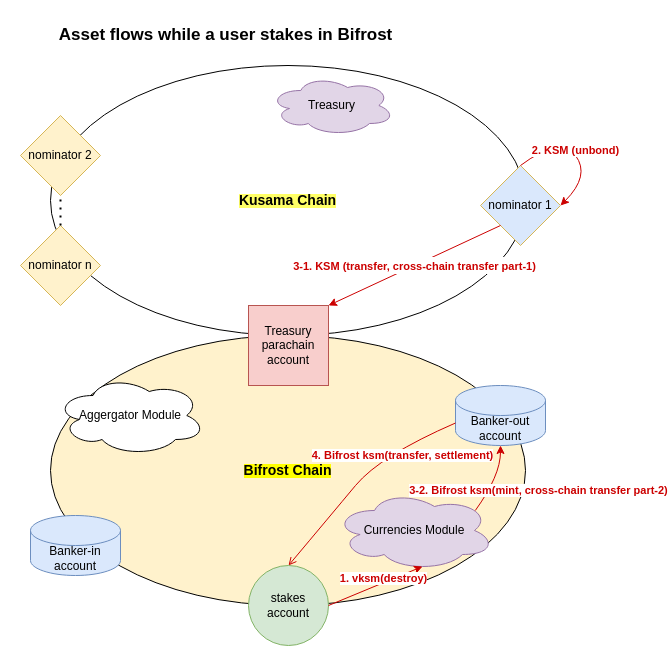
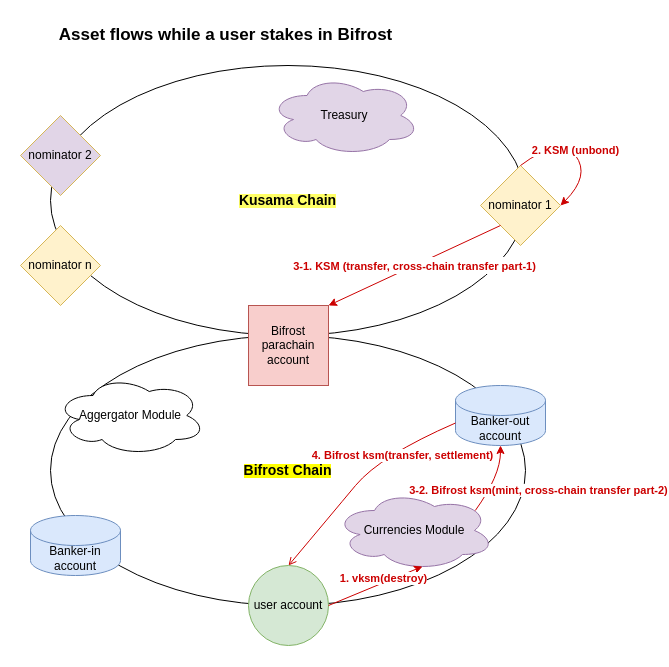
(332, 106) -> (345, 116)
(61, 156) -> (61, 156)
(521, 206) -> (521, 206)
(61, 211) -> none
(289, 346) -> (289, 346)
(288, 471) -> (288, 471)
(289, 606) -> (289, 606)
